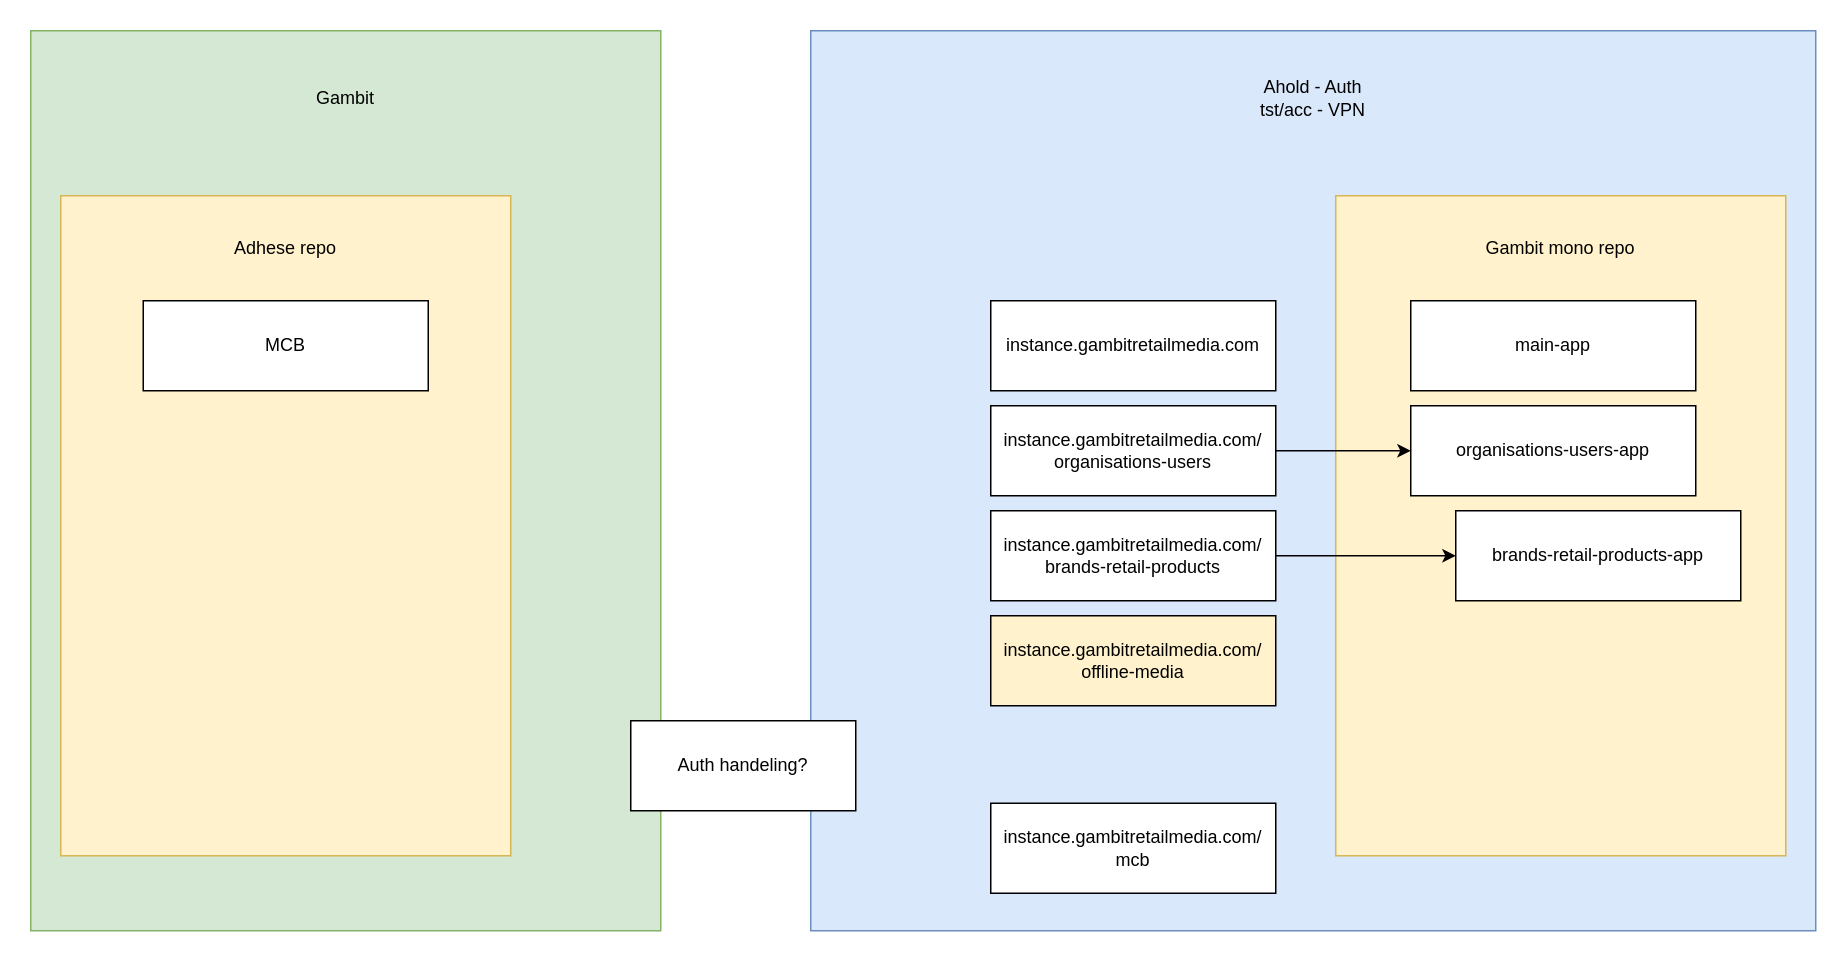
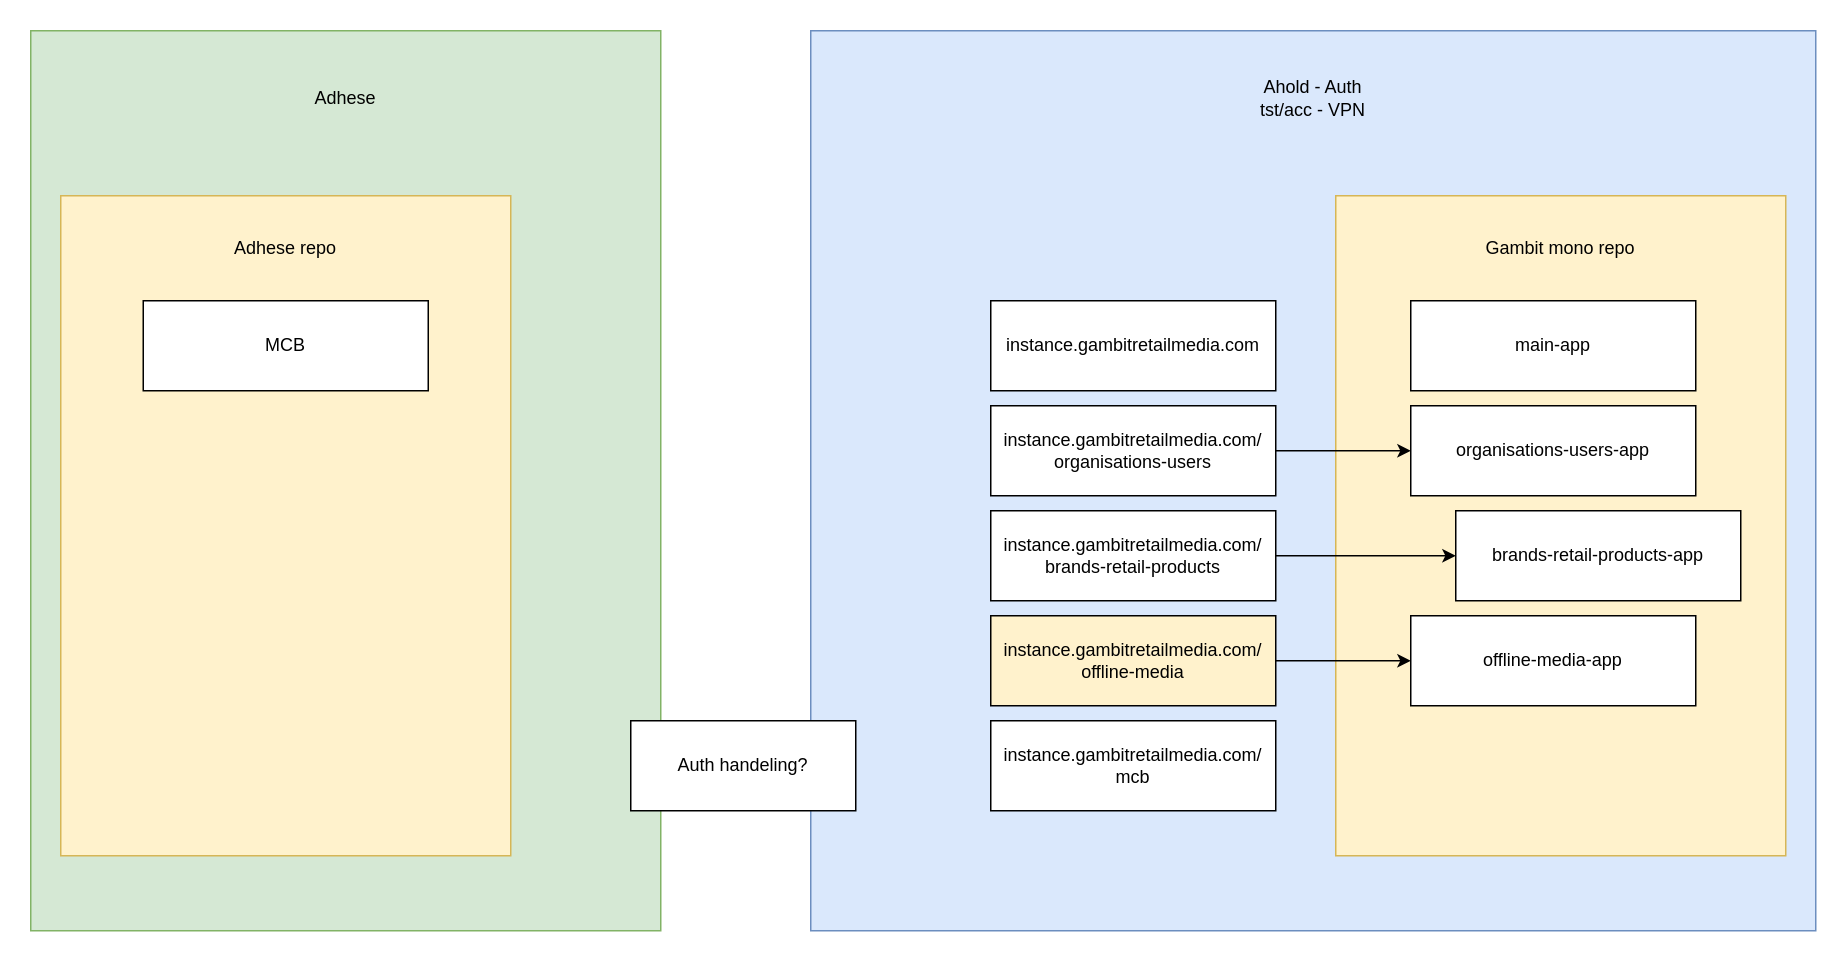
(346, 98) -> (346, 98)
none -> (1338, 661)
none -> (1553, 661)
(1133, 848) -> (1133, 766)
